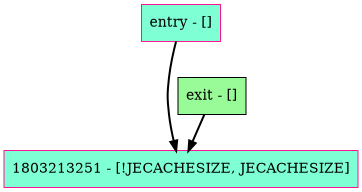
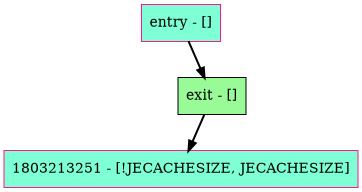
(168, 91) -> (194, 55)
